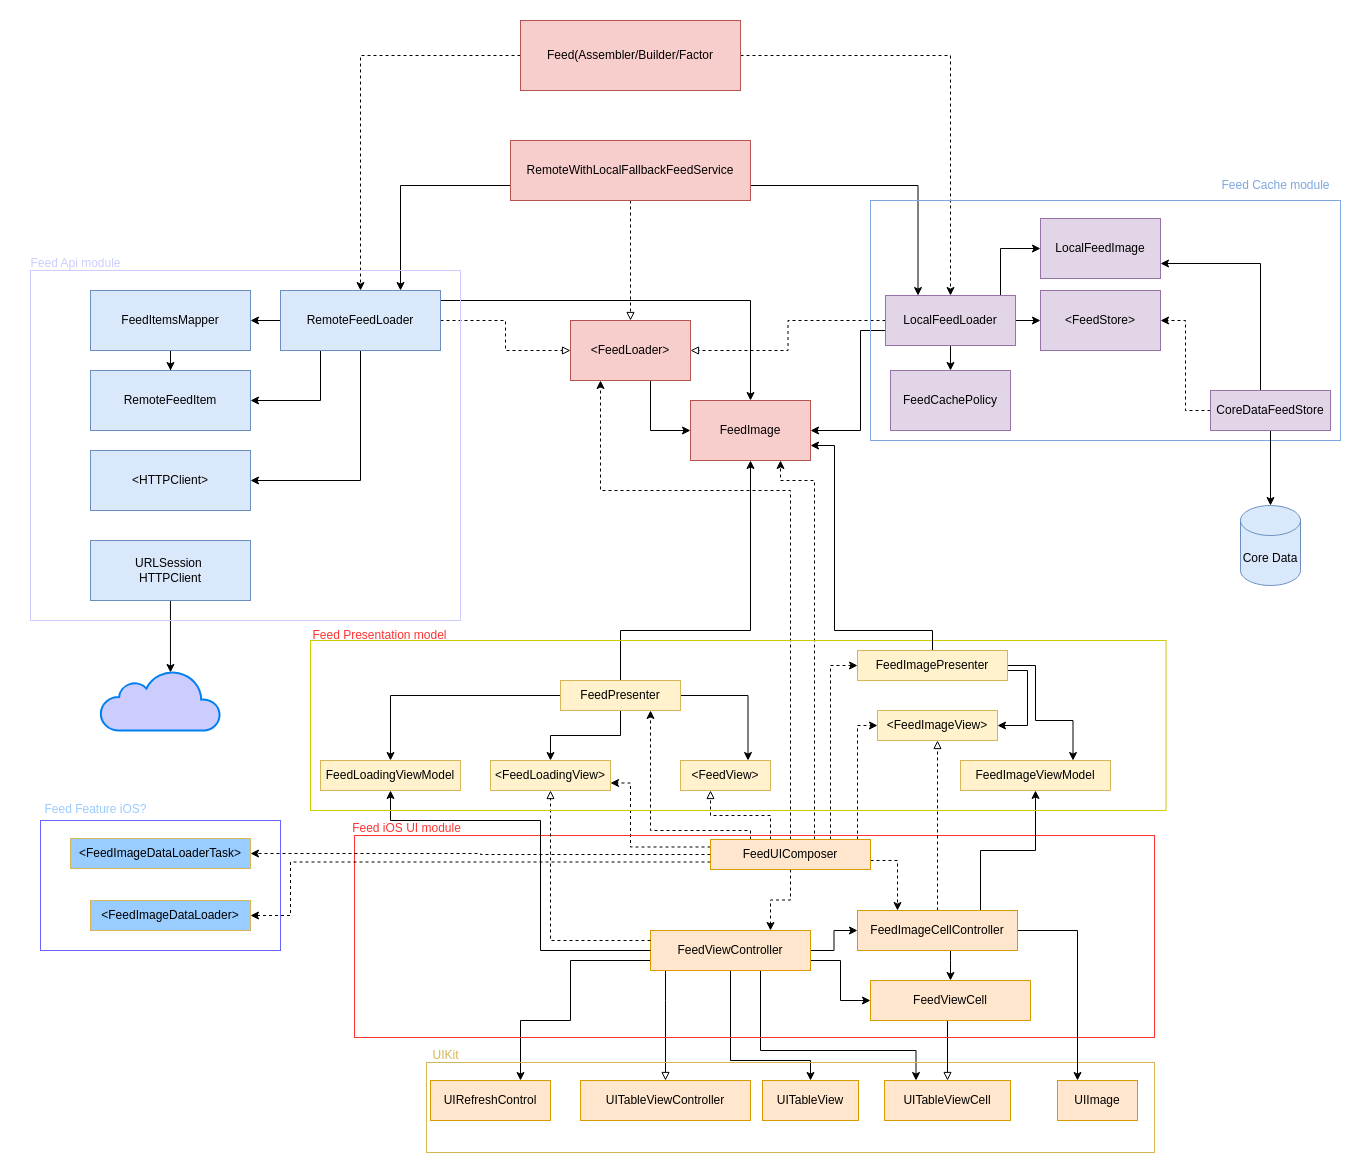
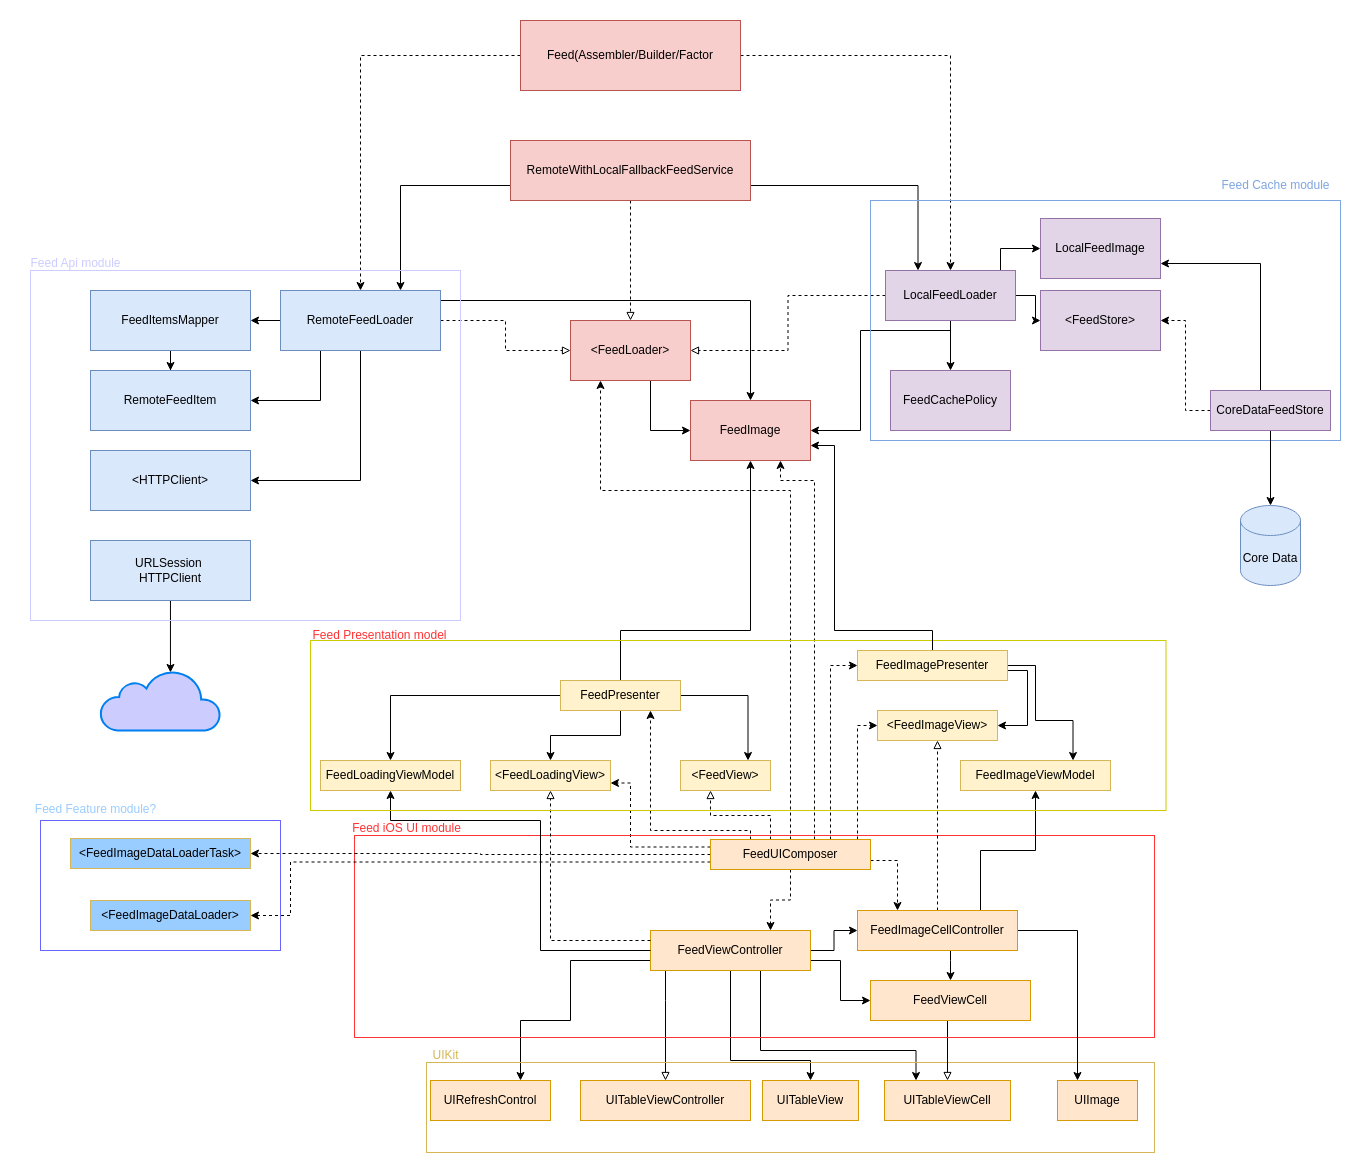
(951, 321) -> (951, 296)
(96, 810) -> (96, 810)
